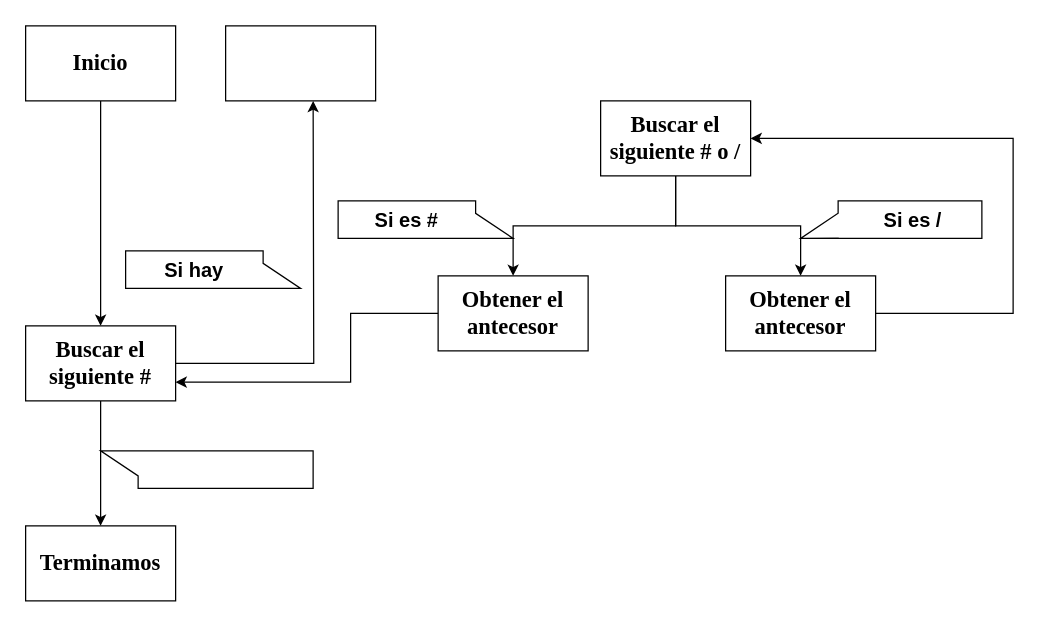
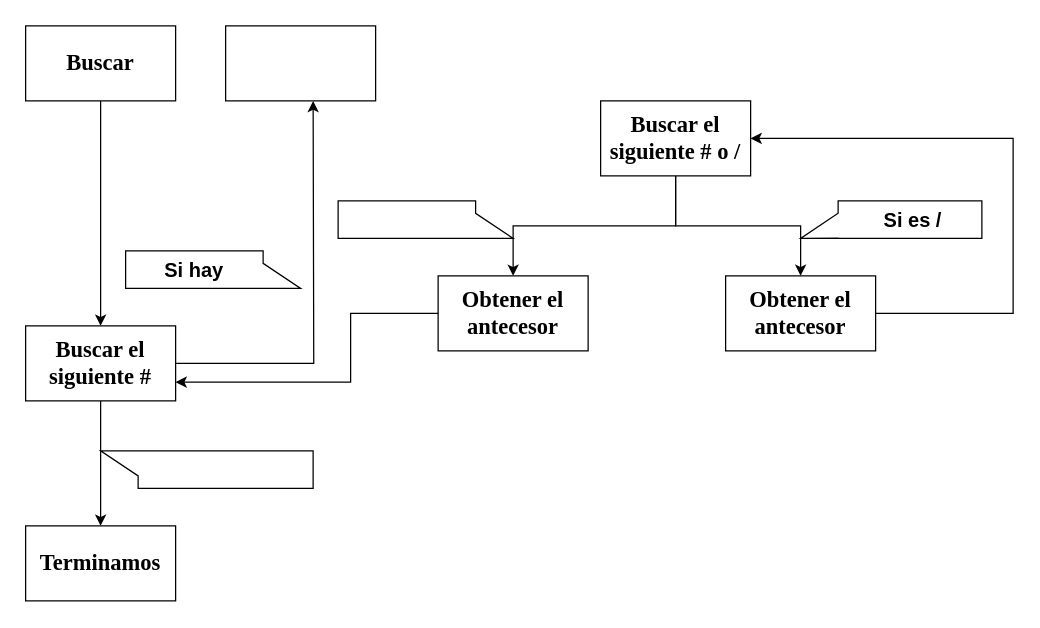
(101, 63) -> (101, 63)
(407, 219) -> none
